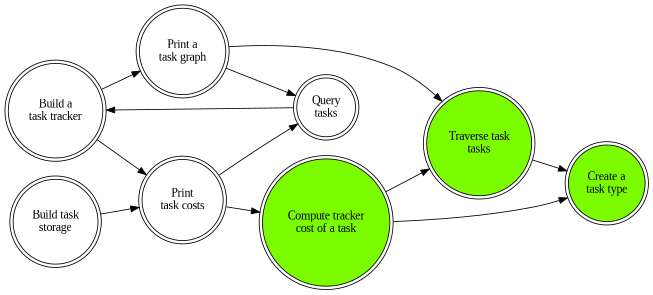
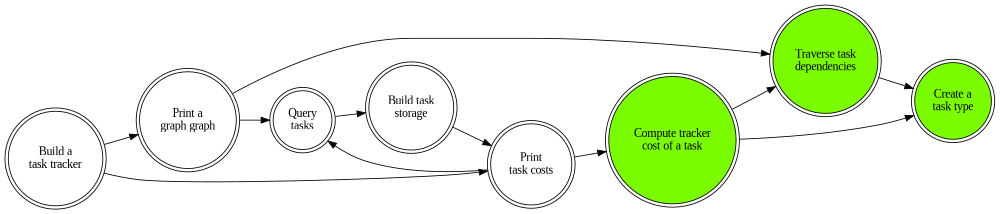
(183, 51) -> (188, 120)
(204, 109) -> (346, 115)
(479, 143) -> (825, 61)
